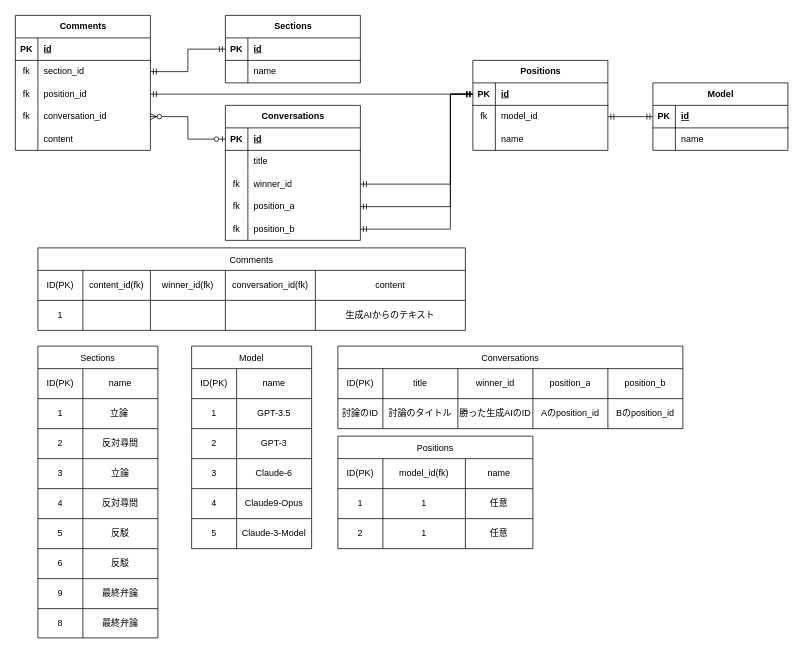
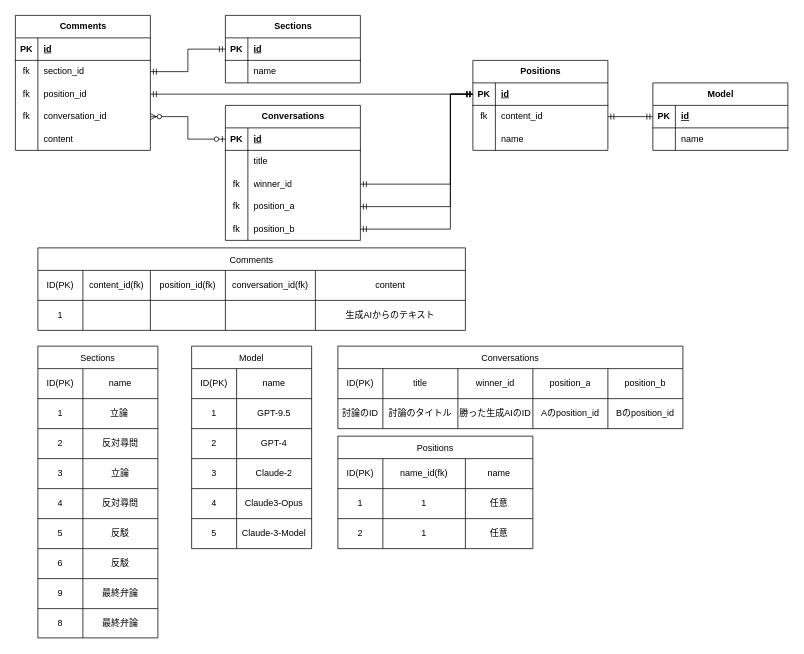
(519, 117) -> (525, 117)
(188, 285) -> (188, 285)
(274, 414) -> (274, 414)
(274, 444) -> (274, 444)
(274, 474) -> (274, 474)
(424, 474) -> (424, 474)
(274, 504) -> (274, 504)
